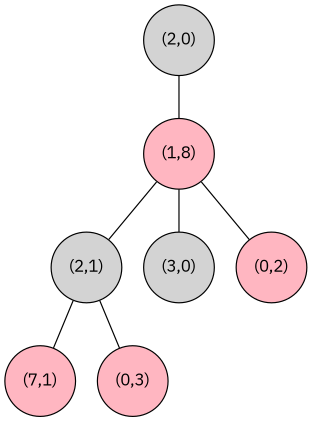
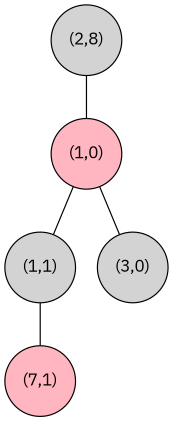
(179, 40) -> (86, 40)
(179, 154) -> (86, 154)
(86, 267) -> (40, 267)
(272, 267) -> none
(133, 381) -> none
